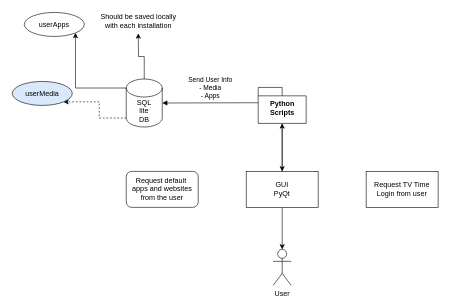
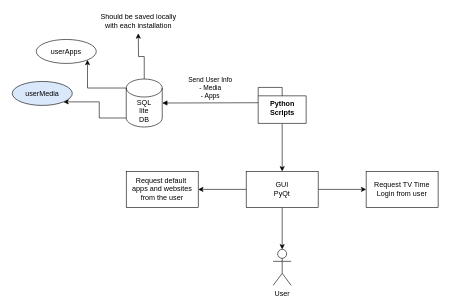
(54, 24) -> (66, 51)
(99, 109) -> (99, 109)
(282, 170) -> (224, 189)
(162, 189) -> (162, 189)
none -> (340, 189)
